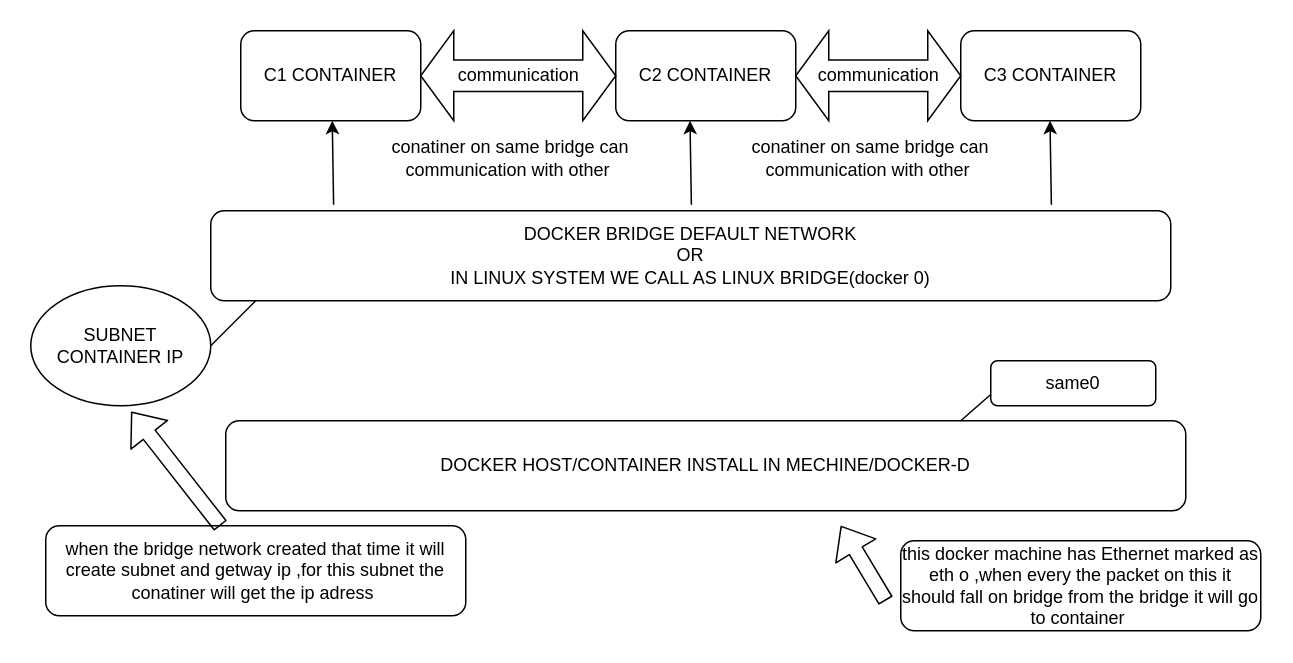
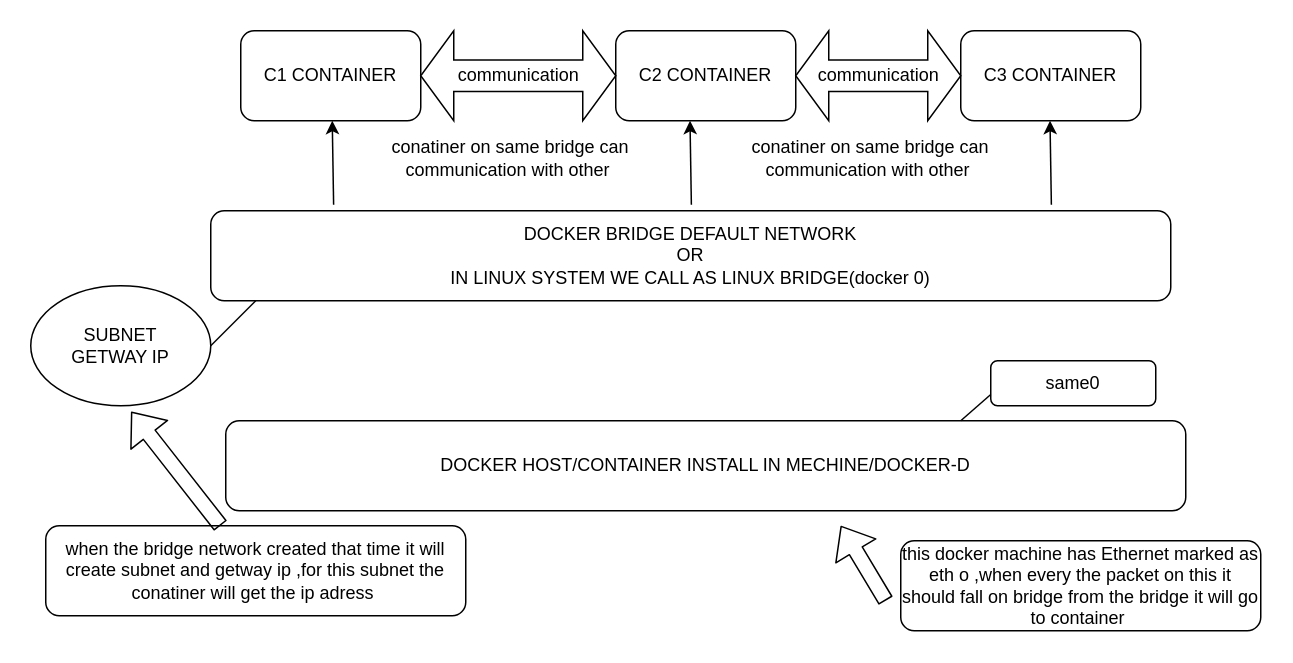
(121, 346) -> (121, 346)
